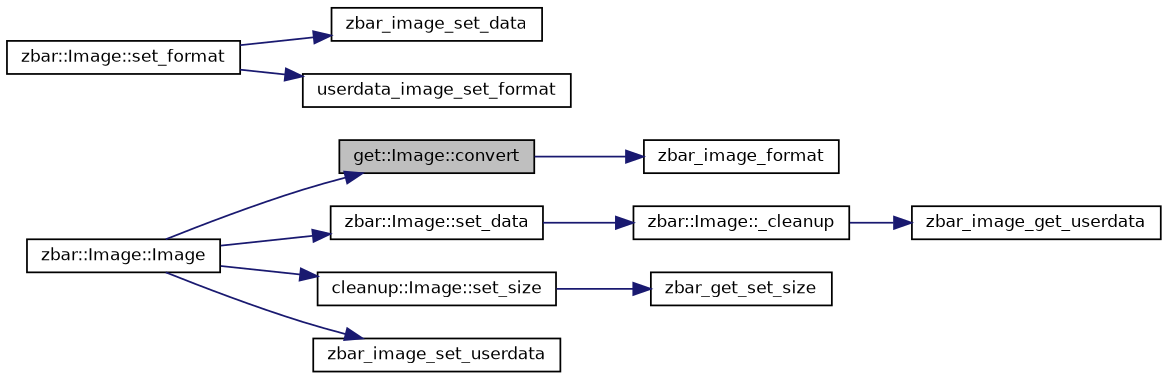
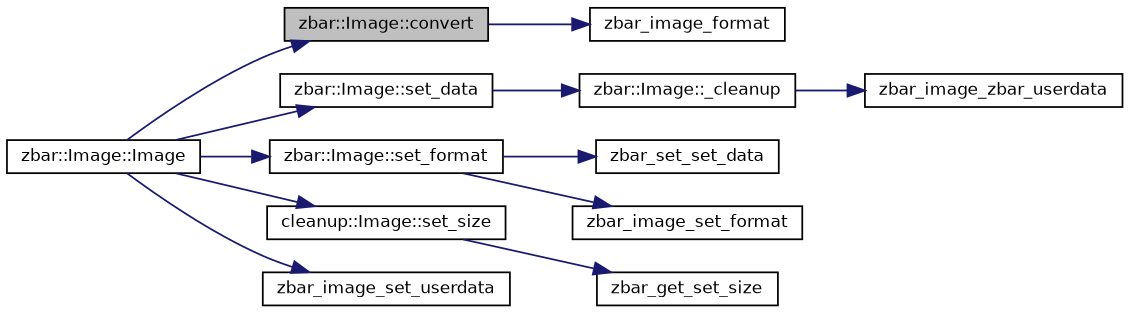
(437, 24) -> (687, 157)
(437, 90) -> (687, 223)
none -> (226, 157)
(437, 157) -> (386, 24)
(1036, 223) -> (994, 90)
